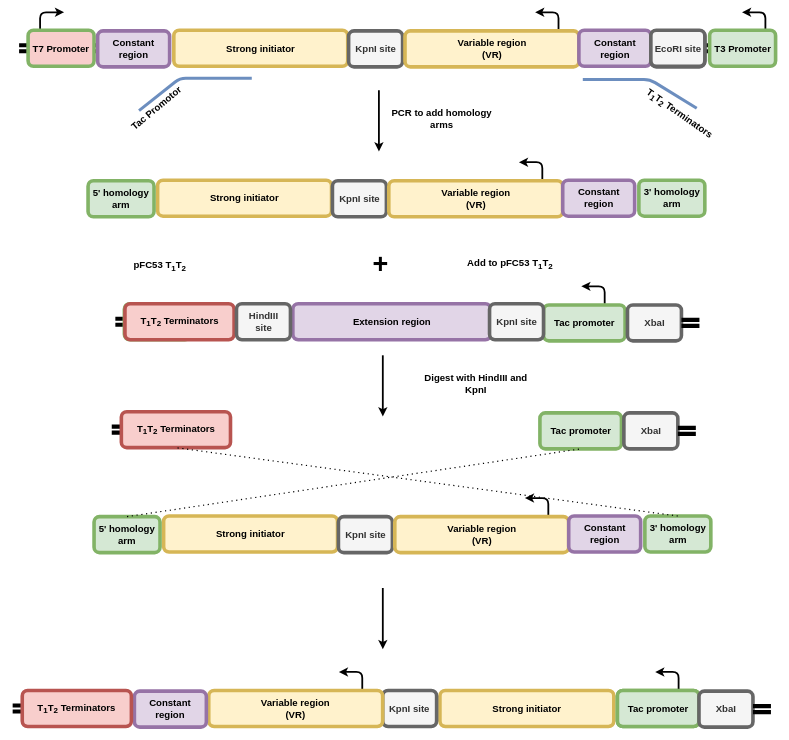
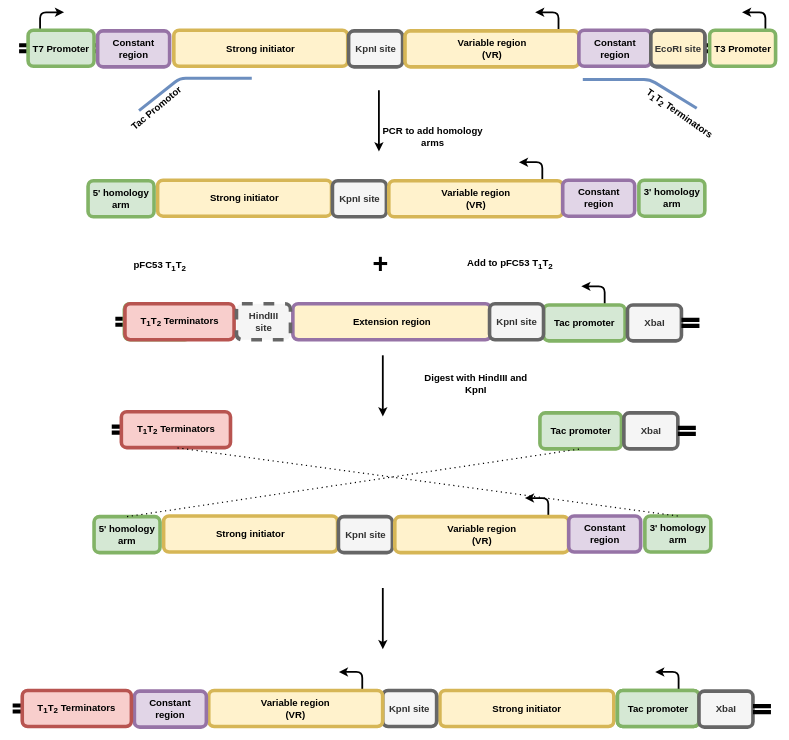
(61, 48) -> (61, 48)
(678, 48) -> (678, 48)
(743, 48) -> (743, 48)
(442, 119) -> (433, 137)
(263, 322) -> (263, 322)
(392, 322) -> (392, 322)
